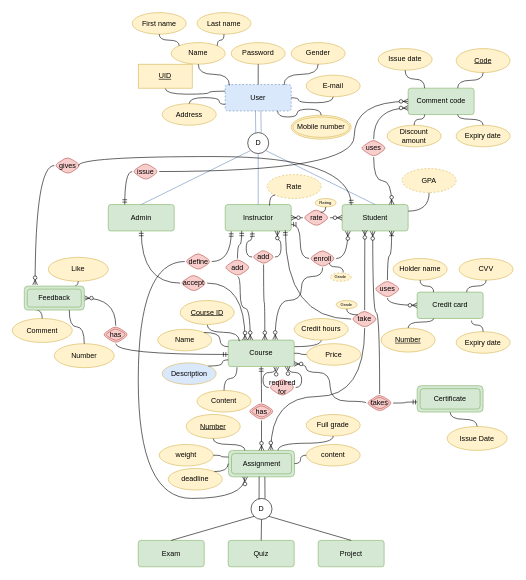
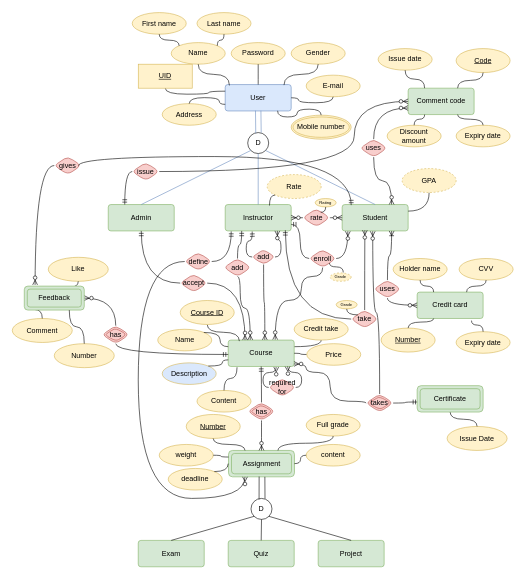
(258, 98) -> (258, 98)
(321, 329) -> (321, 329)
(325, 396) -> none
